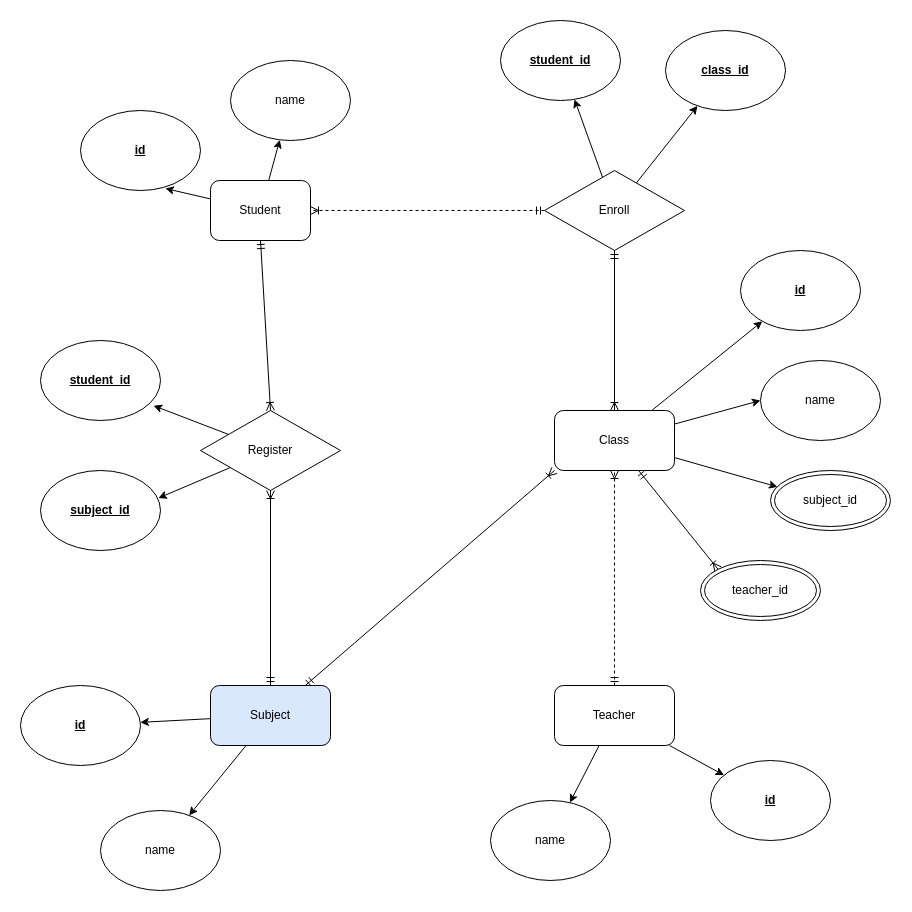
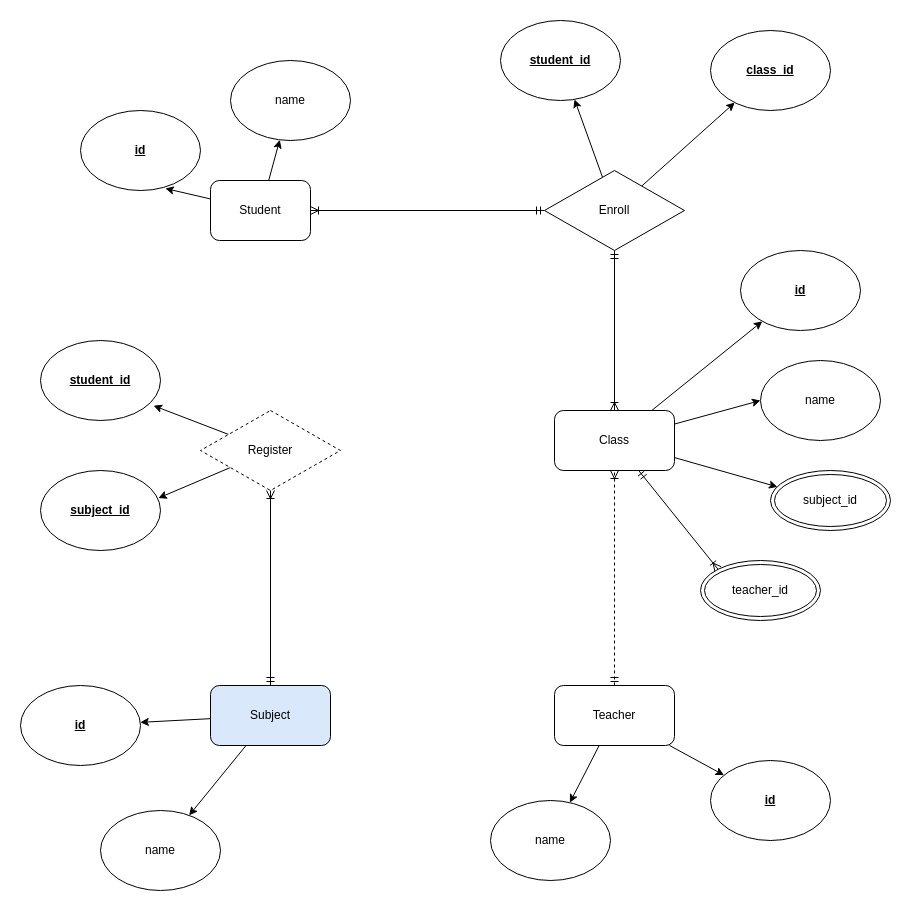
(726, 71) -> (771, 71)
(427, 211) -> (427, 211)
(266, 326) -> none
(271, 451) -> (271, 451)
(430, 578) -> none
